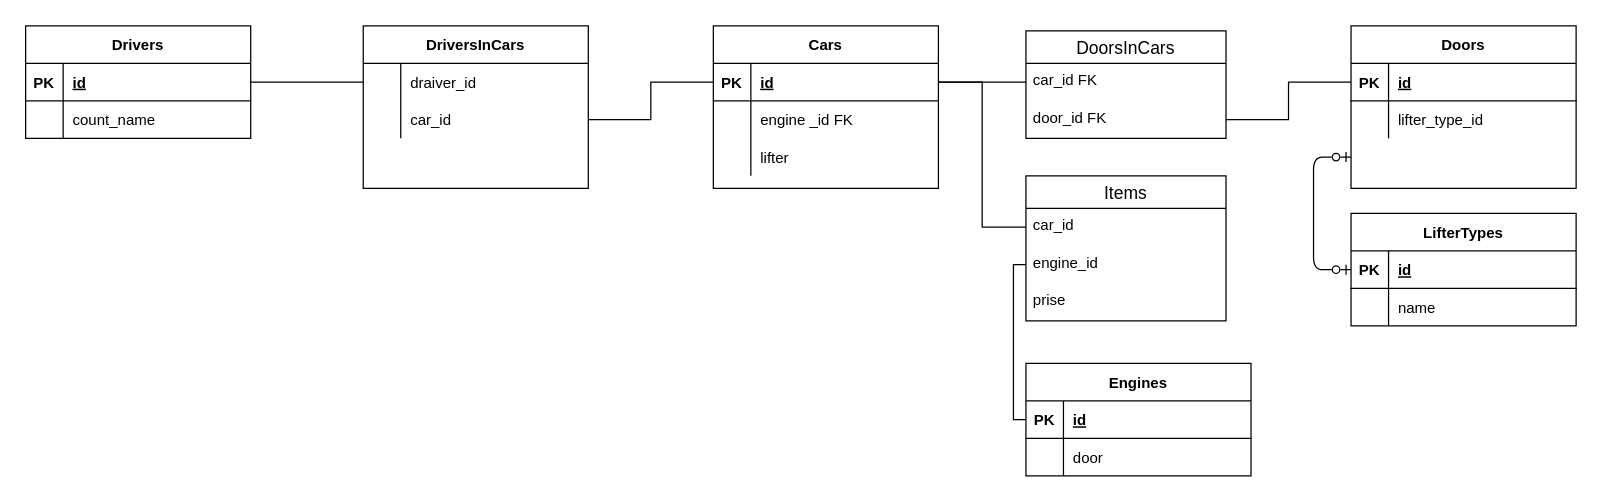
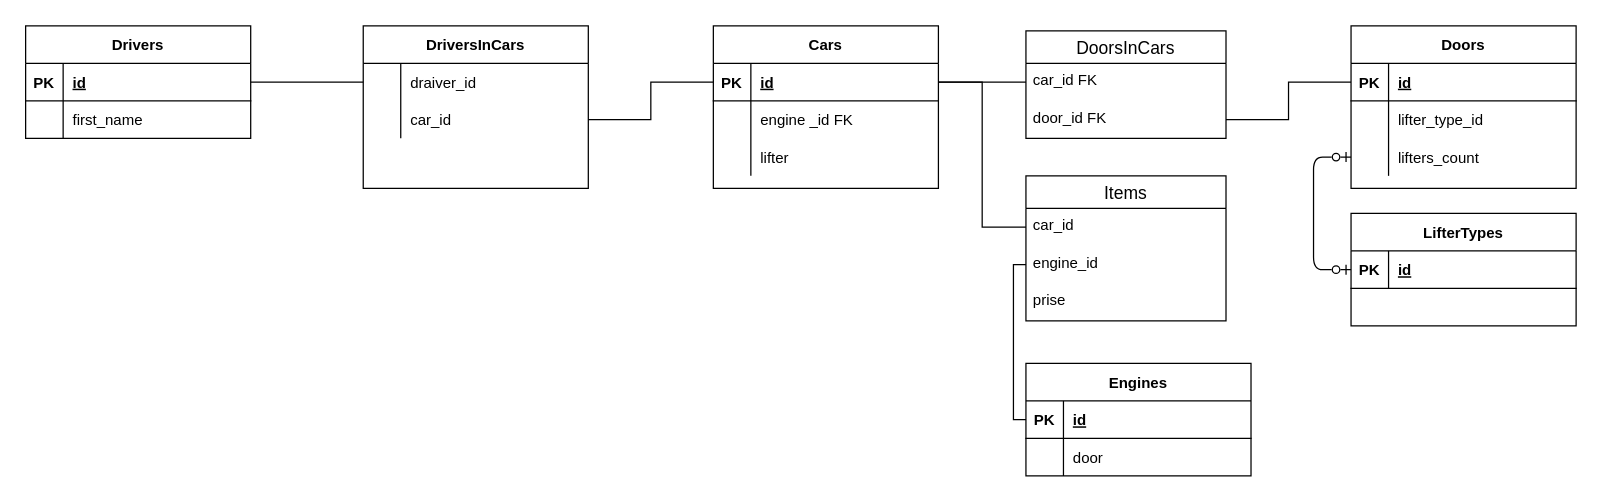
(115, 120) -> (113, 120)
none -> (1482, 157)
(1482, 307) -> none
